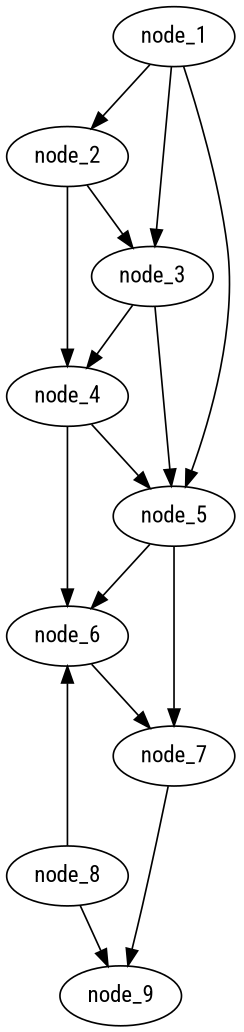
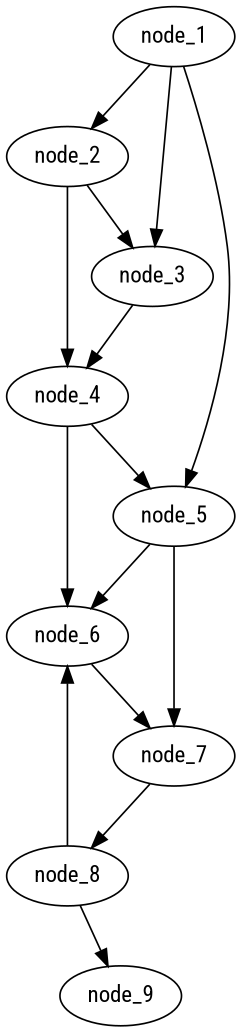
(162, 388) -> none
(151, 868) -> (126, 810)
